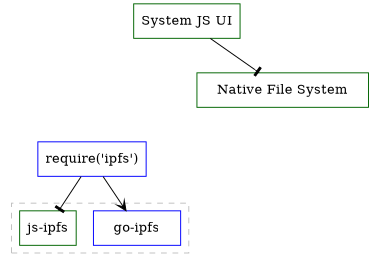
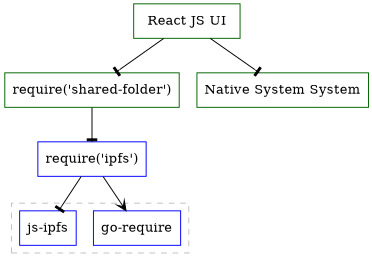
(187, 21) -> (187, 21)
none -> (92, 90)
(283, 90) -> (283, 90)
(48, 228) -> (48, 228)
(137, 228) -> (137, 228)
